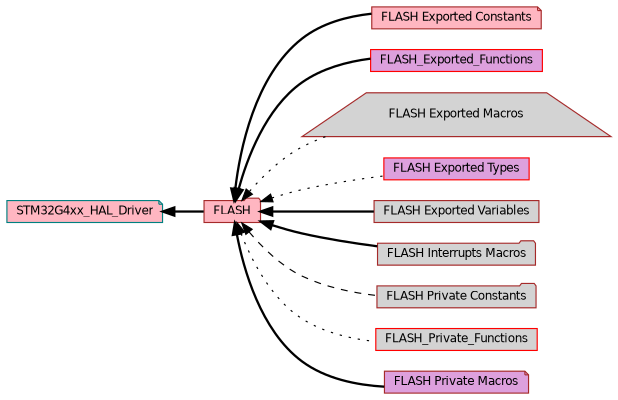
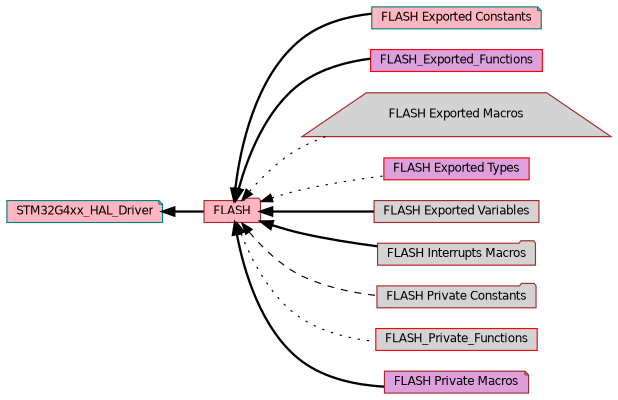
(456, 18) -> (456, 18)
